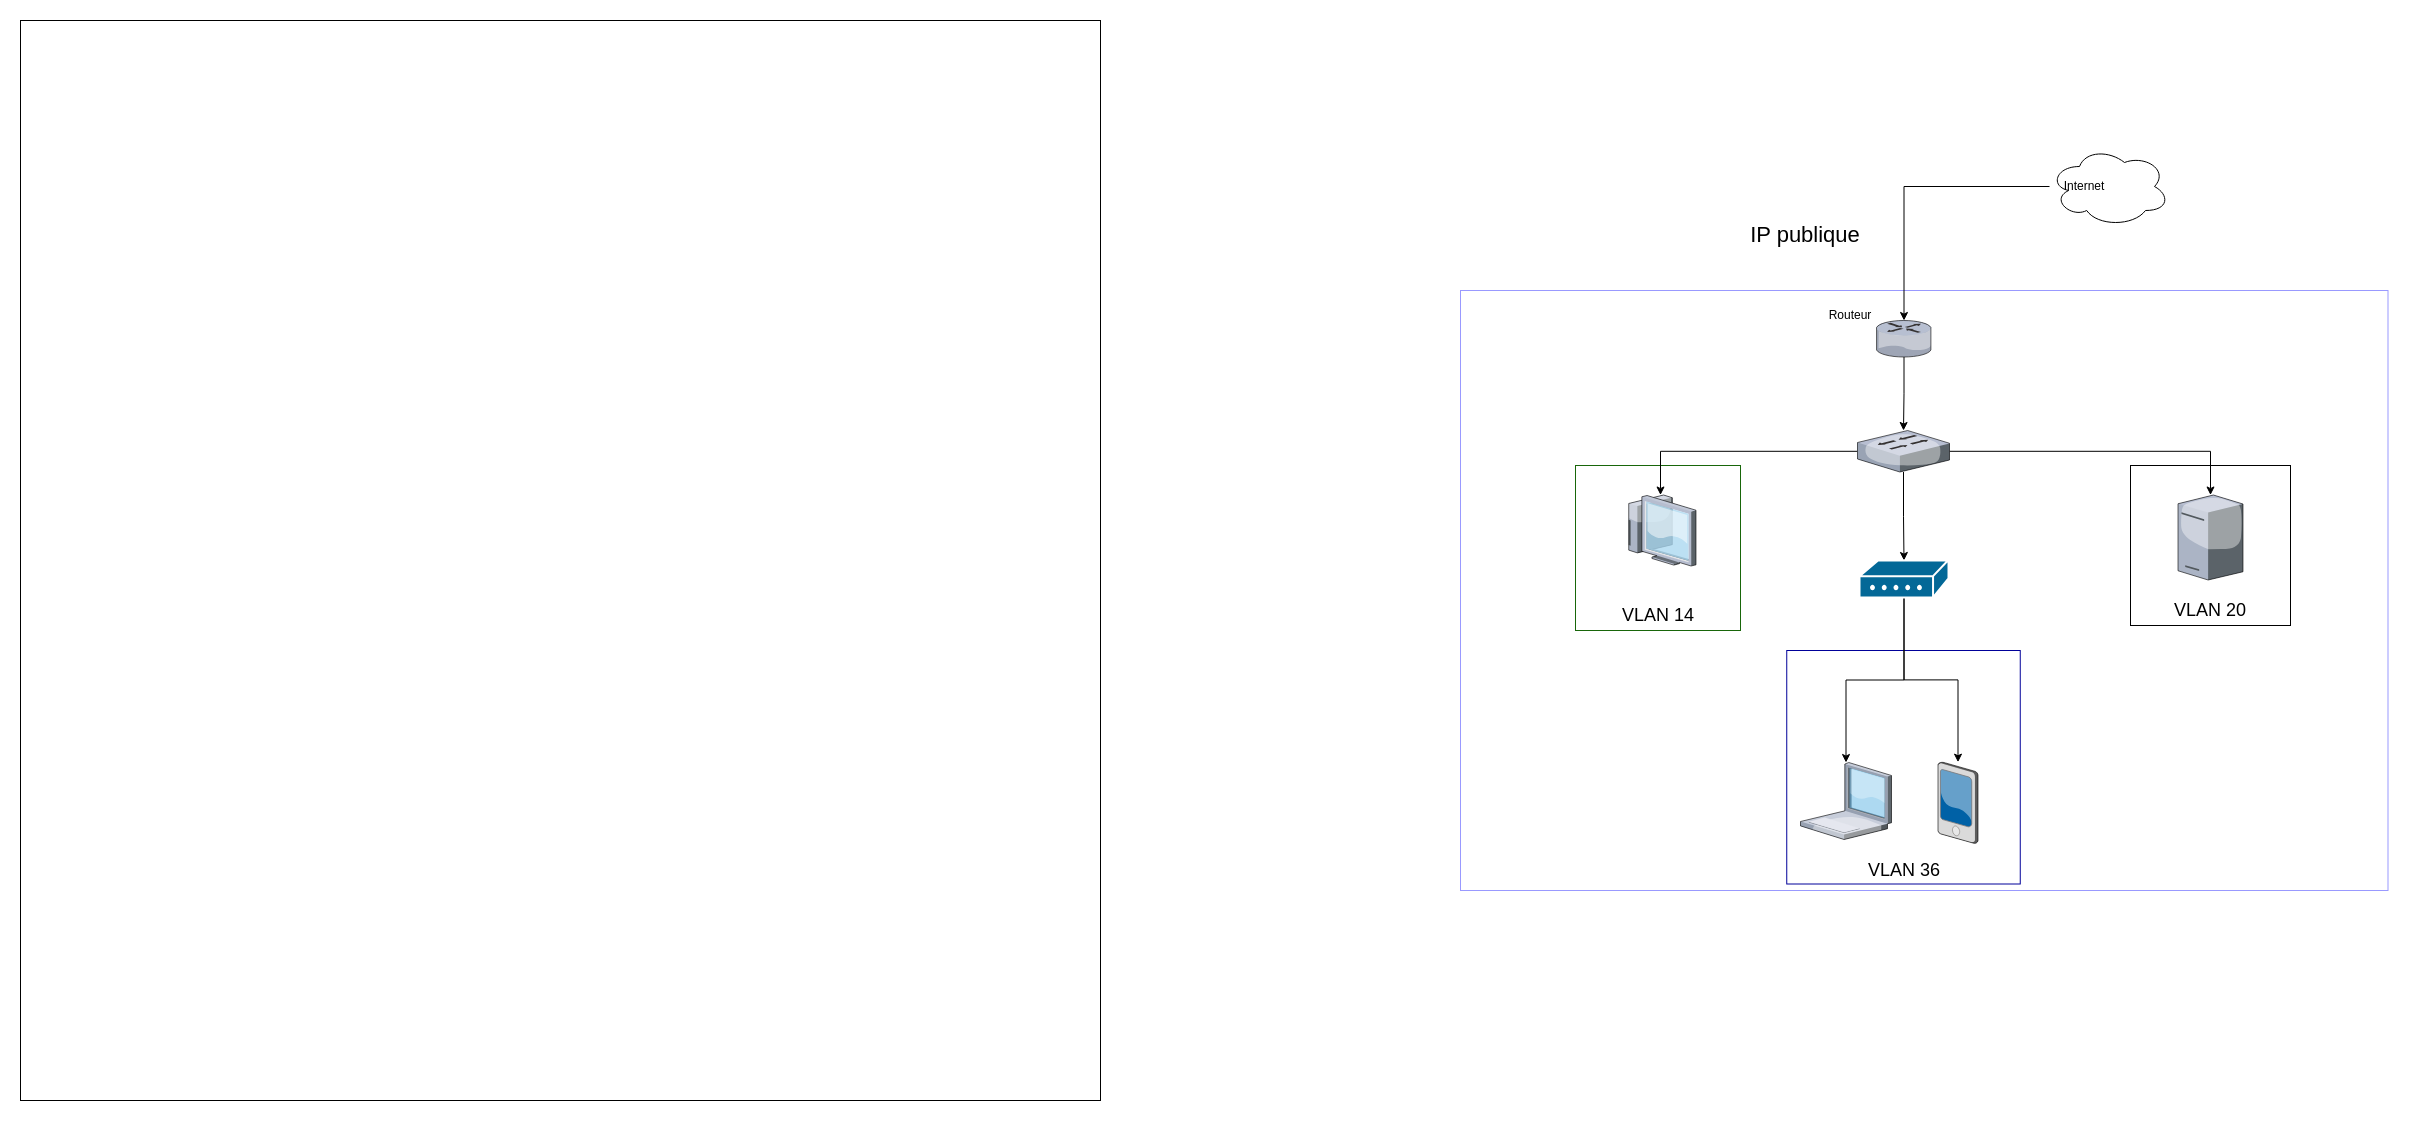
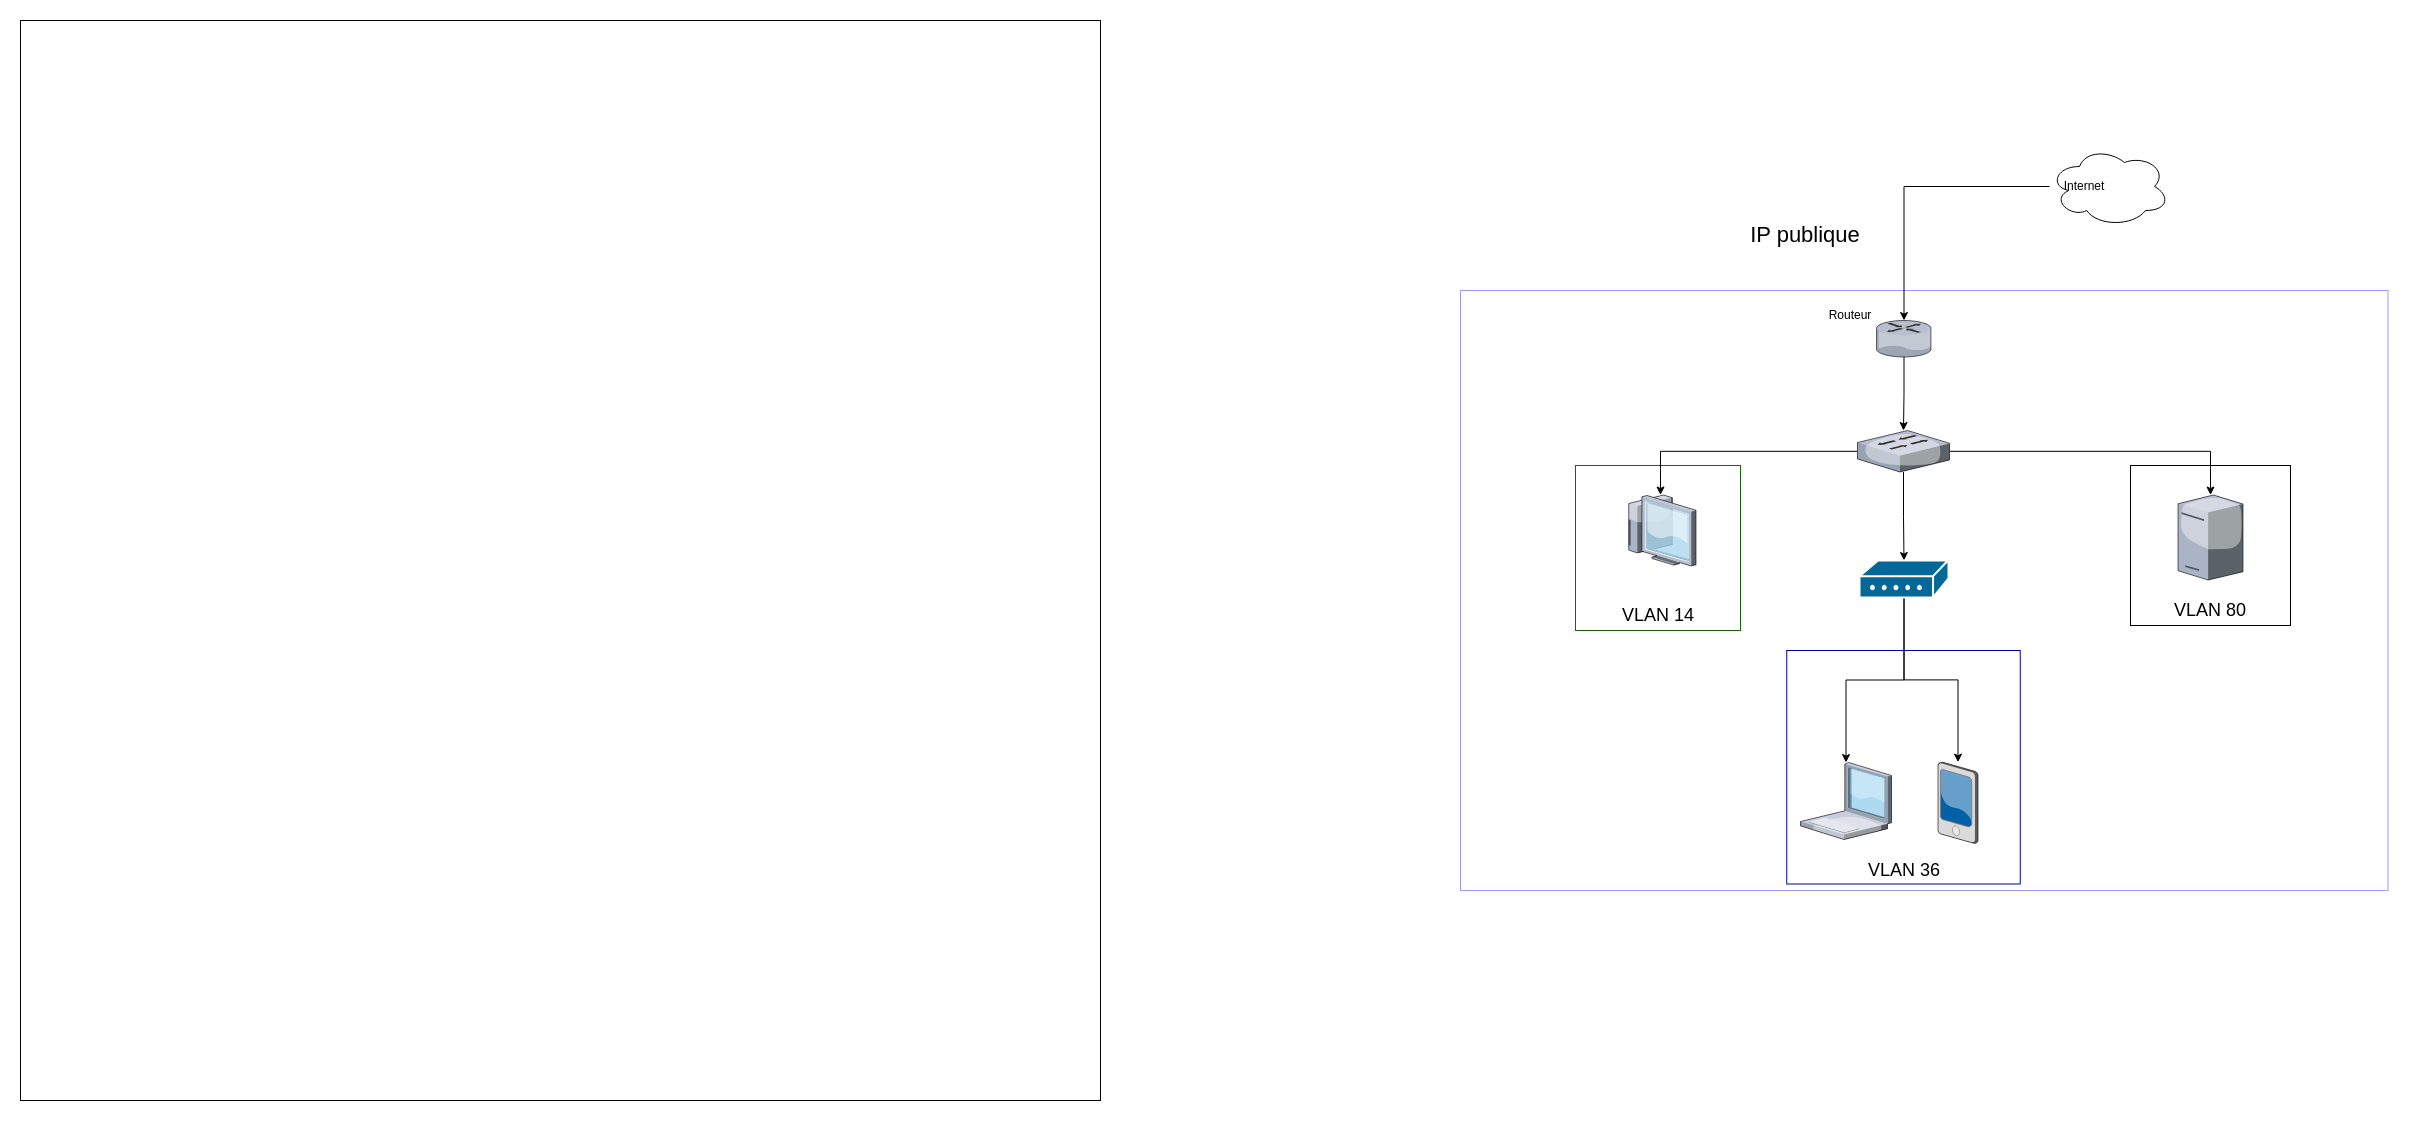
(2211, 611) -> (2211, 611)
